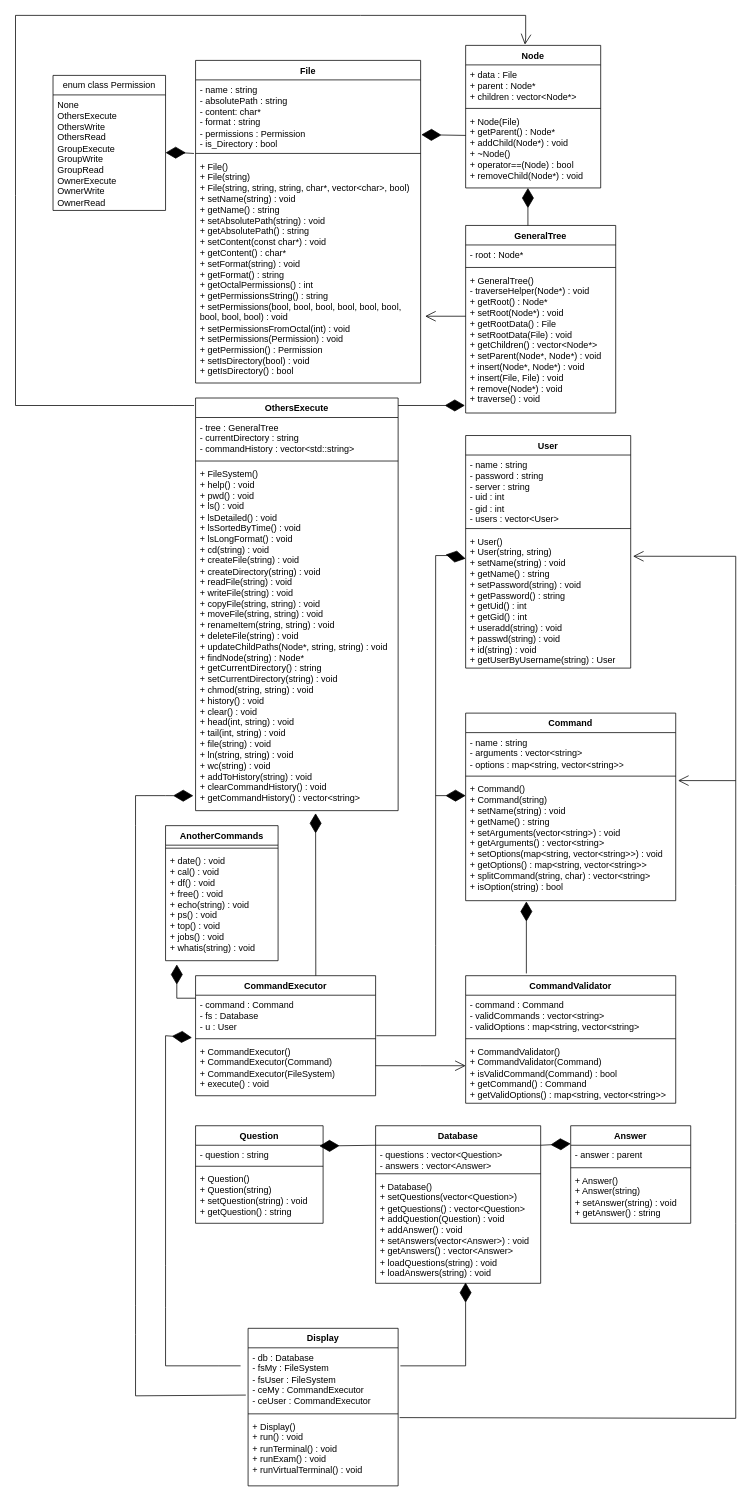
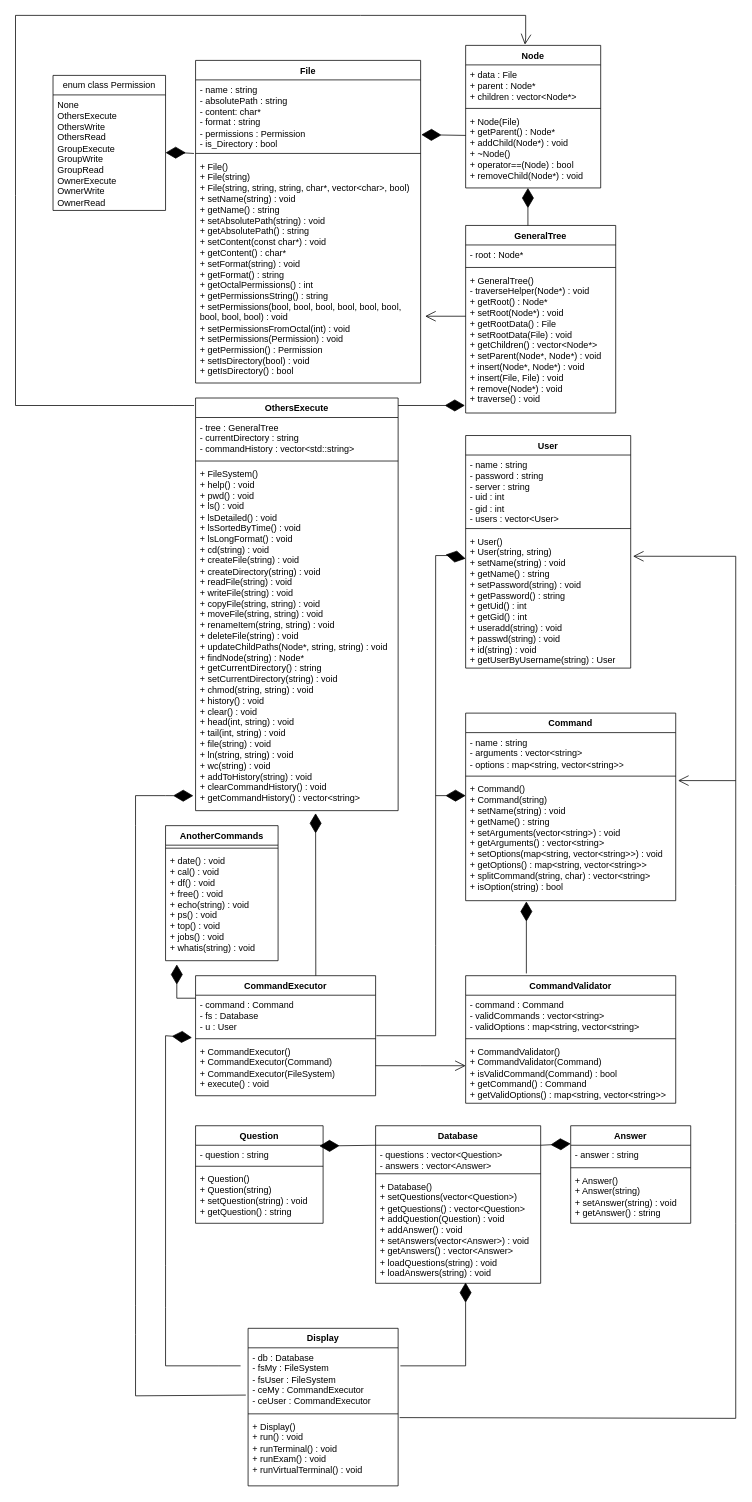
(613, 1156) -> (612, 1156)
